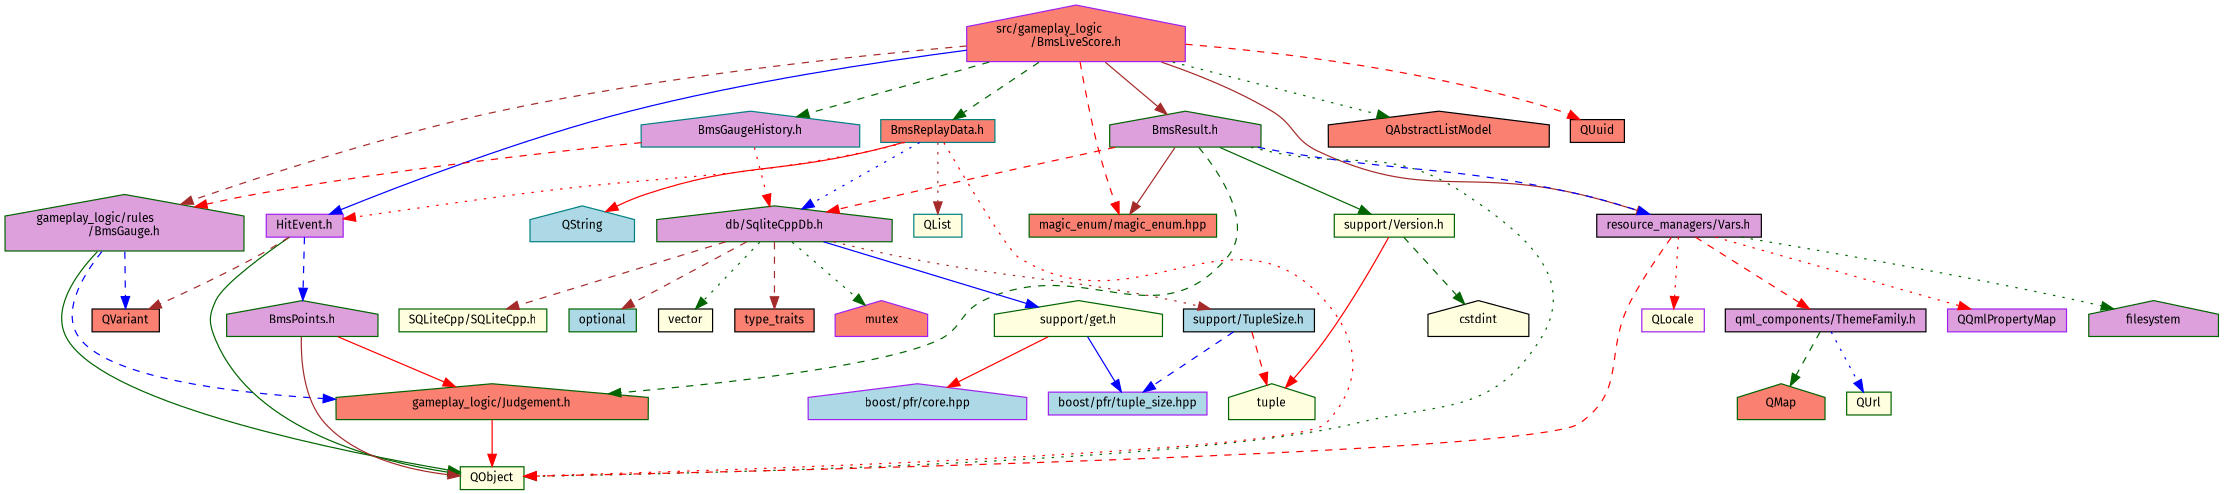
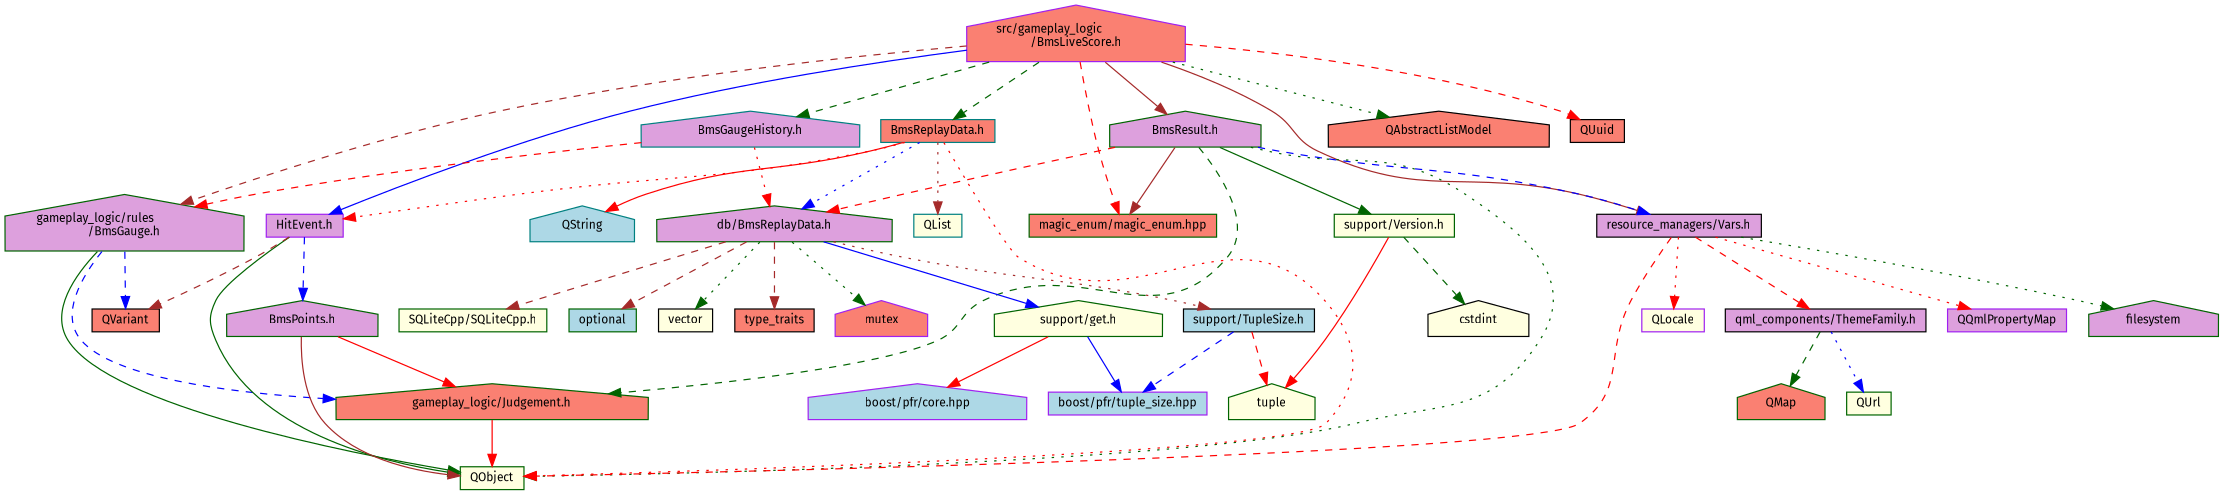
(774, 226) -> (774, 226)
